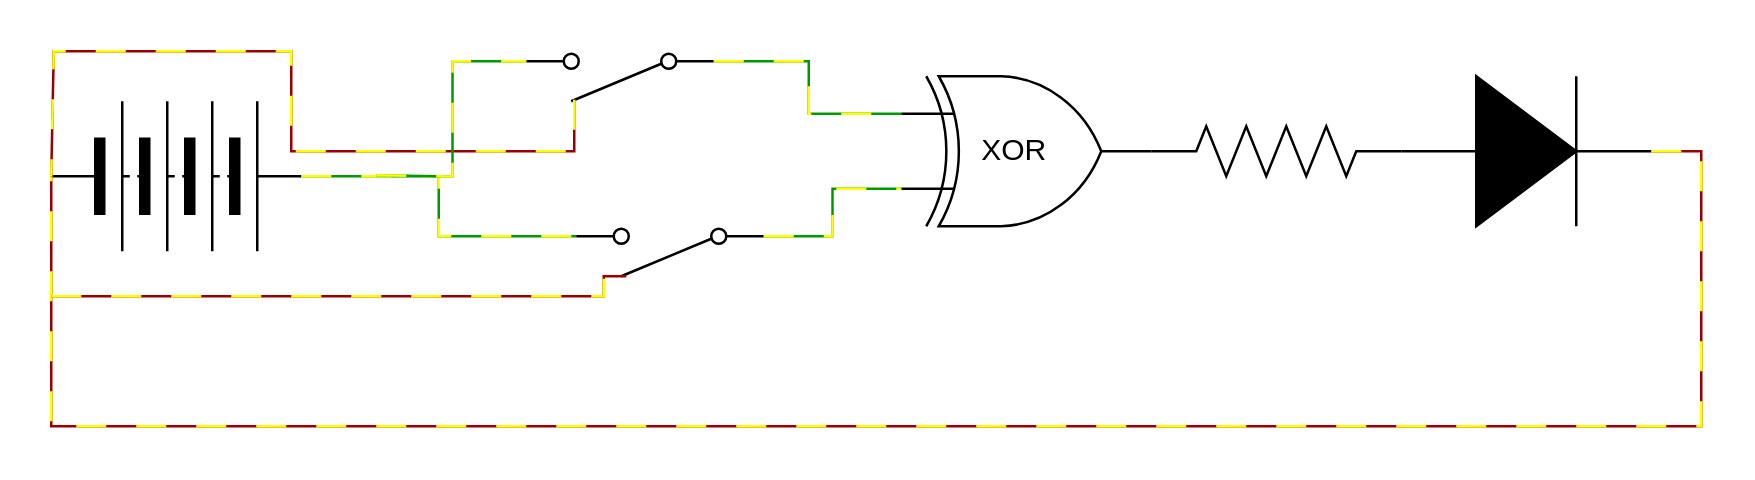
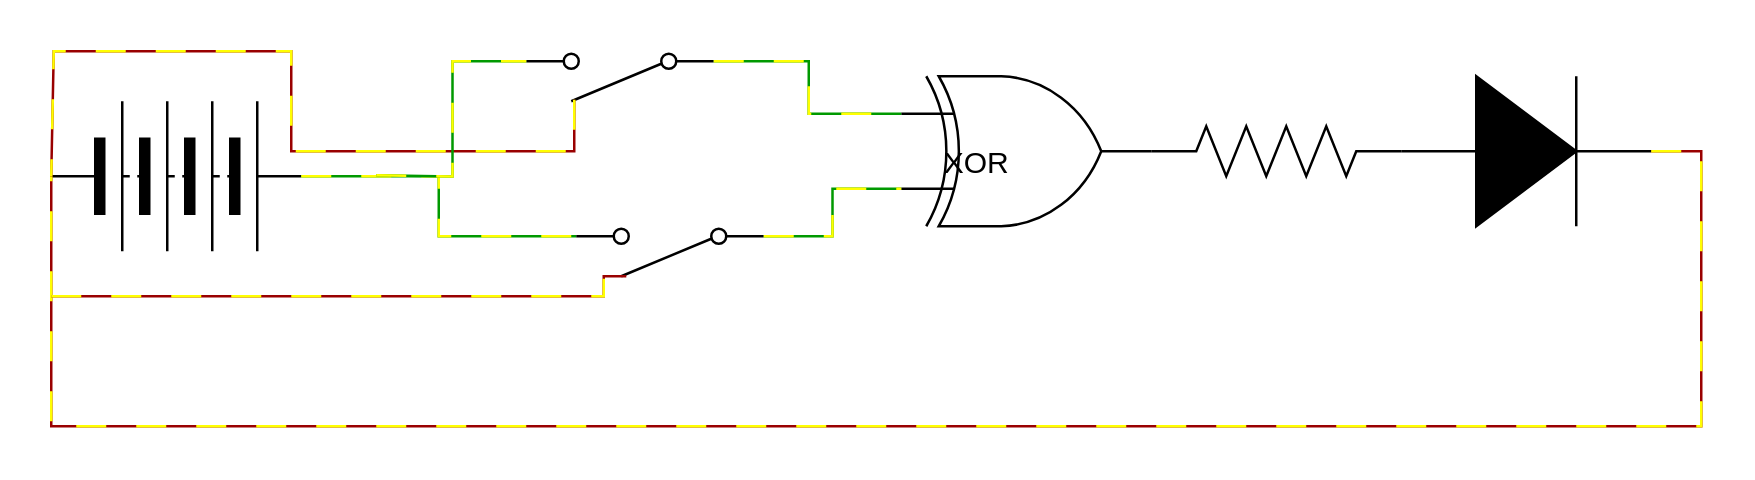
(1014, 151) -> (976, 164)
